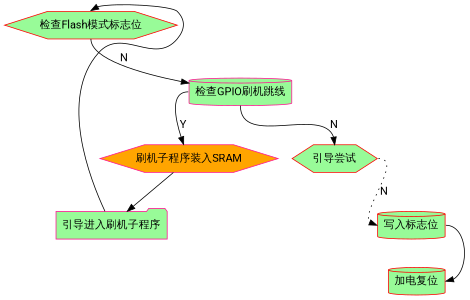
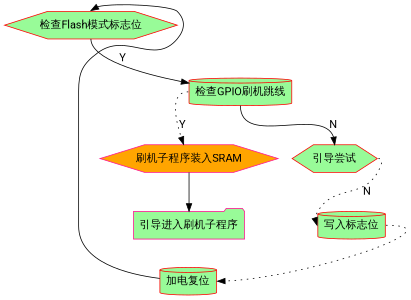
(111, 45) -> (79, 91)
(124, 59) -> (123, 59)
(240, 92) -> (240, 92)
(176, 111) -> (176, 111)
(464, 249) -> (329, 263)
